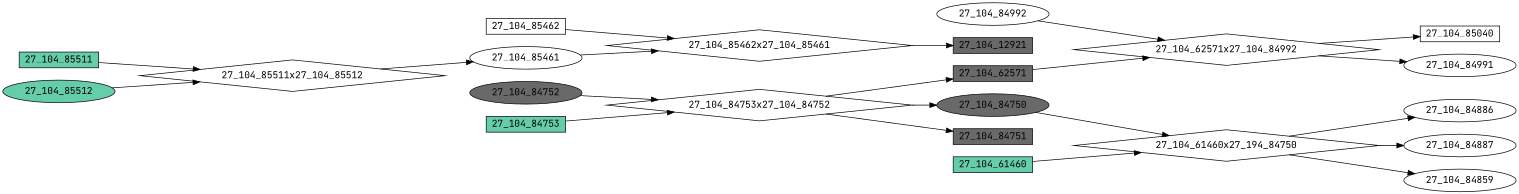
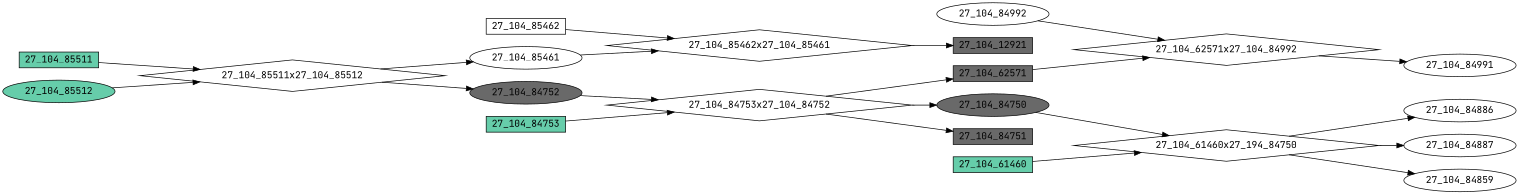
(1460, 34) -> none
none -> (424, 85)
